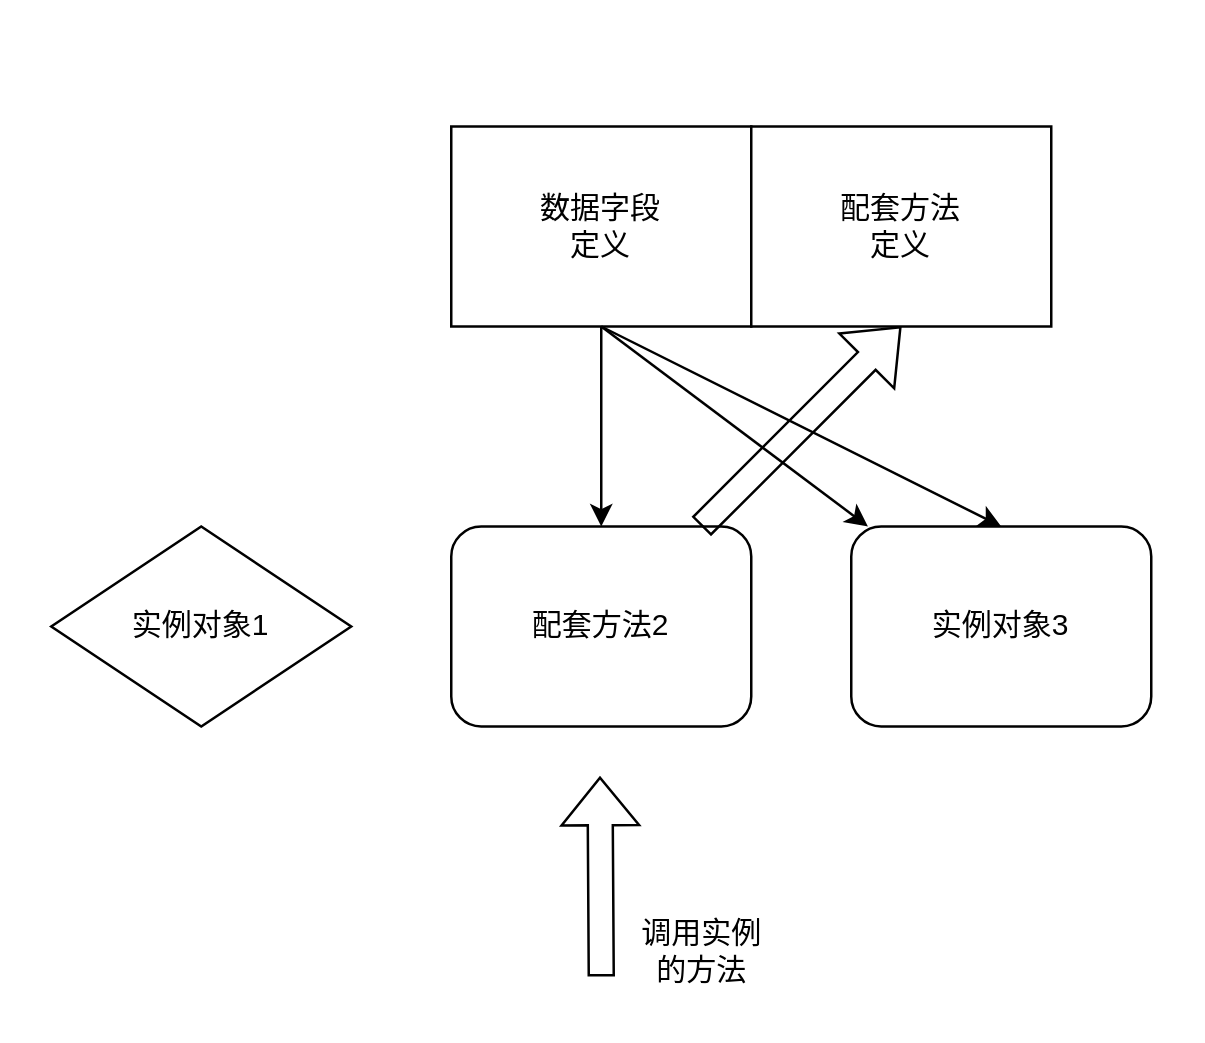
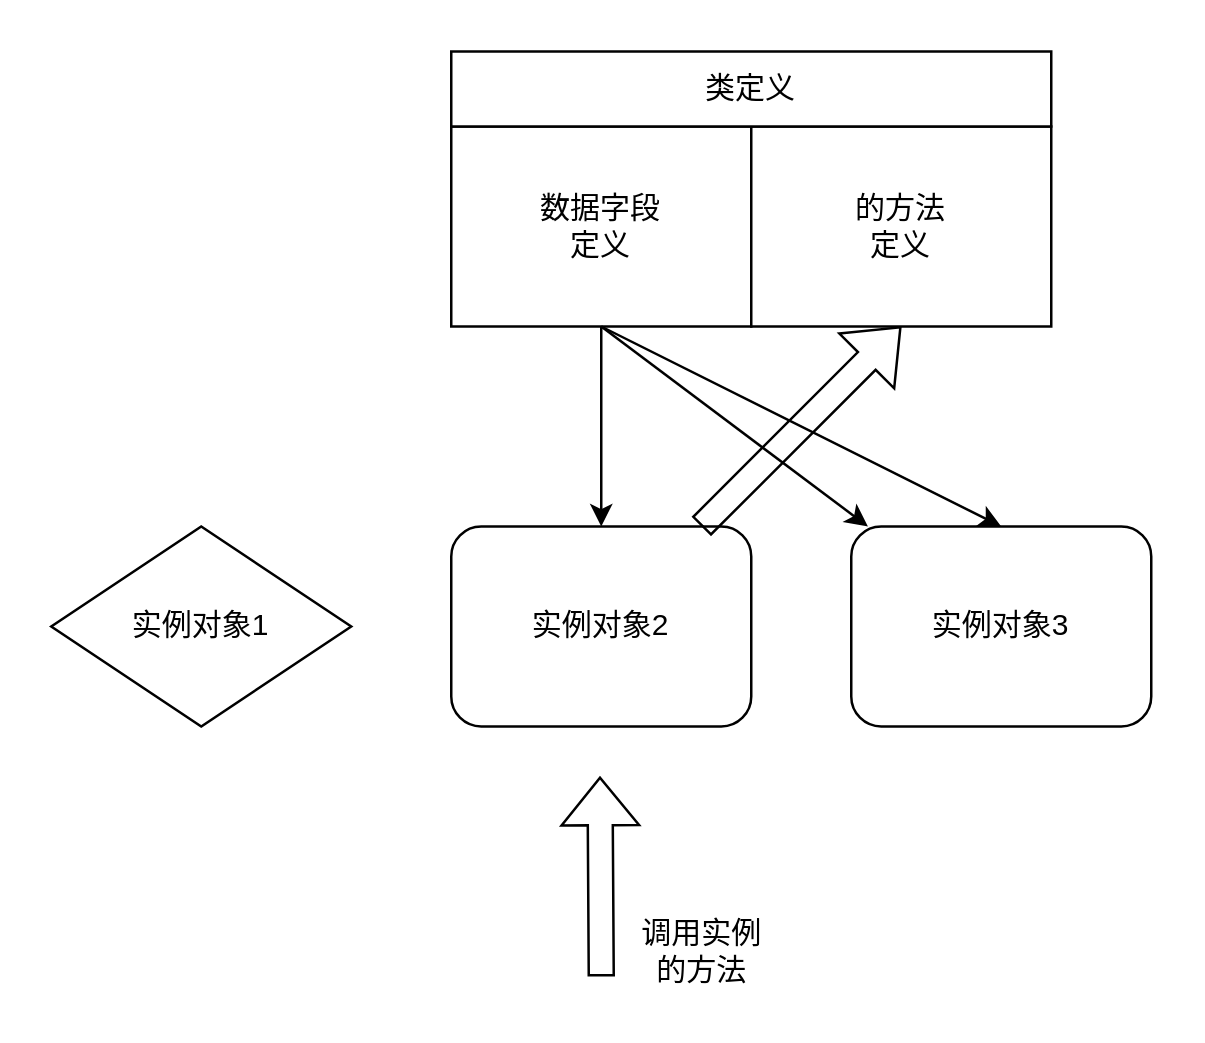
none -> (751, 89)
(901, 226) -> (901, 226)
(601, 626) -> (601, 626)
